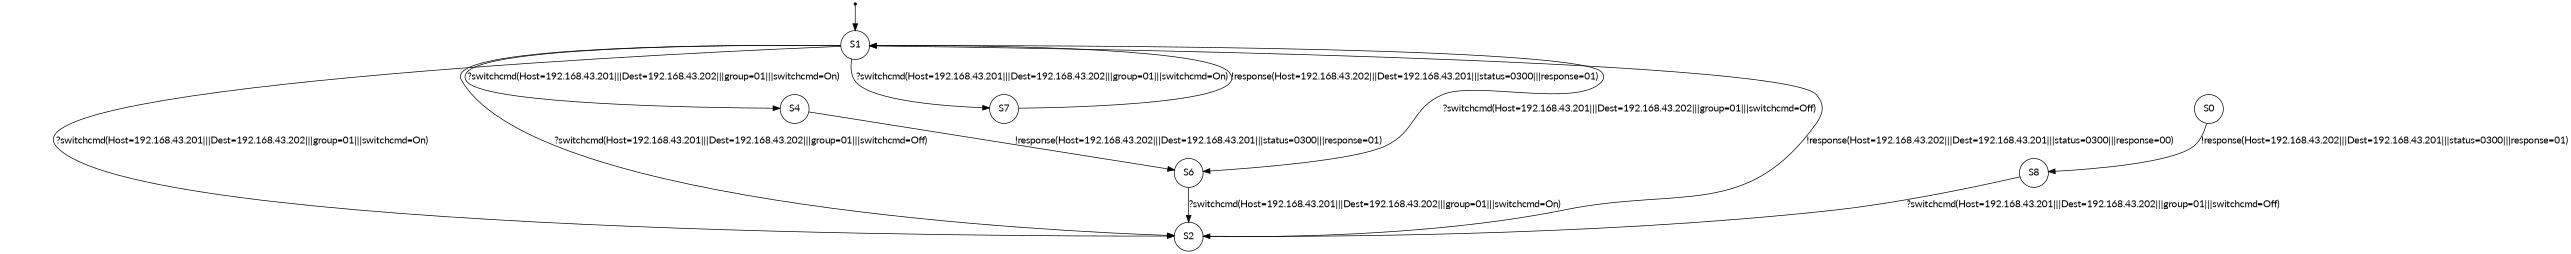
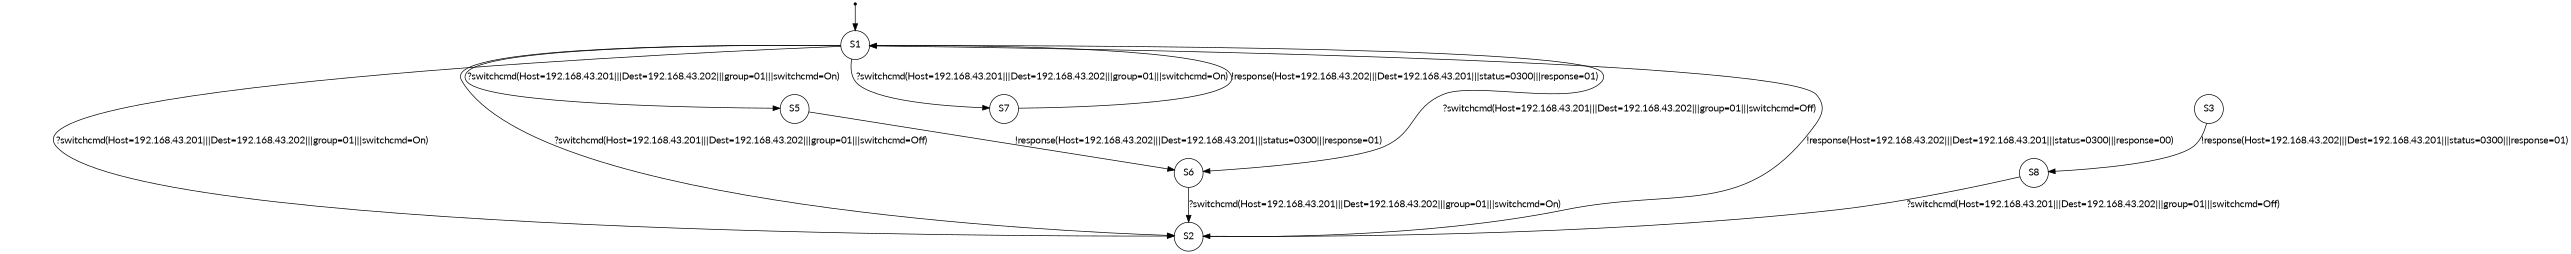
(795, 109) -> (795, 109)
(2209, 109) -> (2209, 109)
